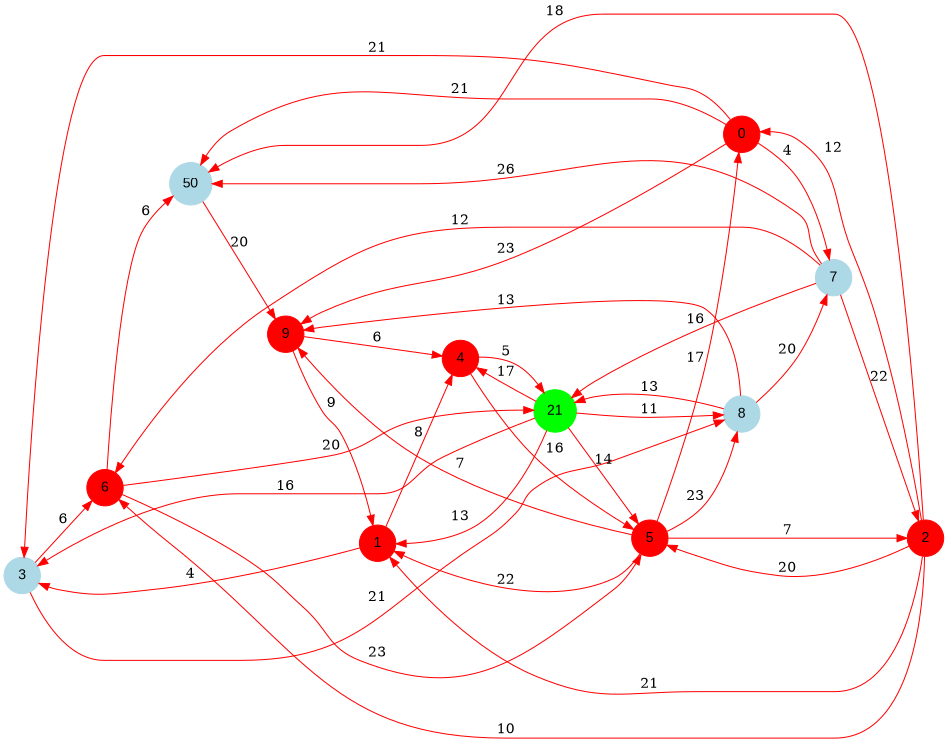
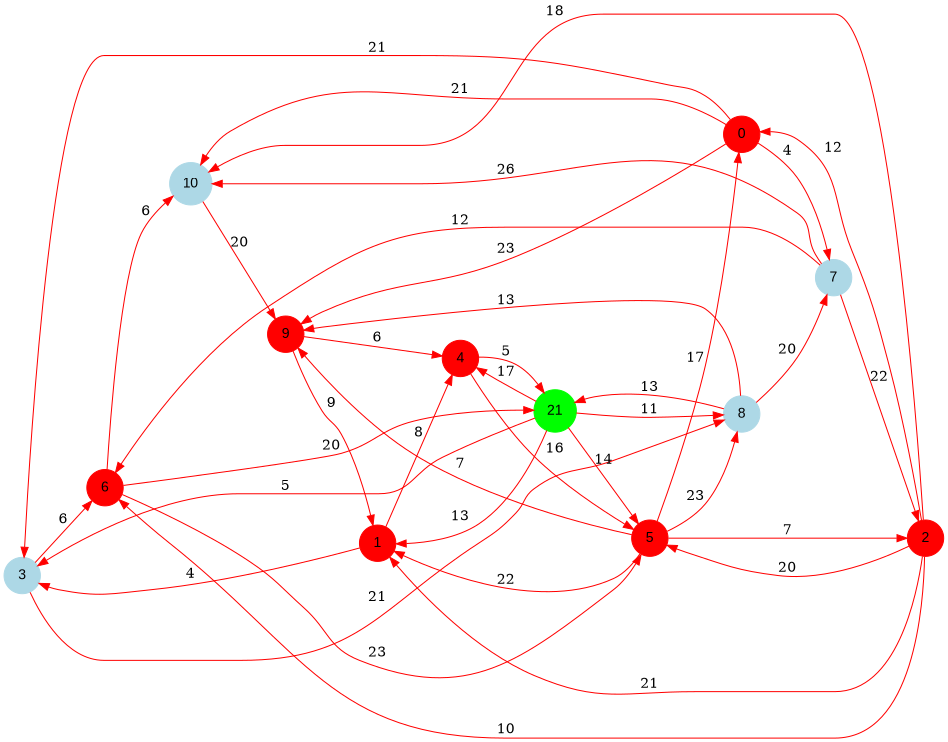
(191, 184) -> (191, 184)
(695, 331) -> none
(286, 486) -> (286, 486)
